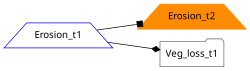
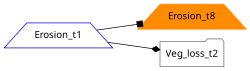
(192, 17) -> (192, 17)
(192, 54) -> (192, 54)
